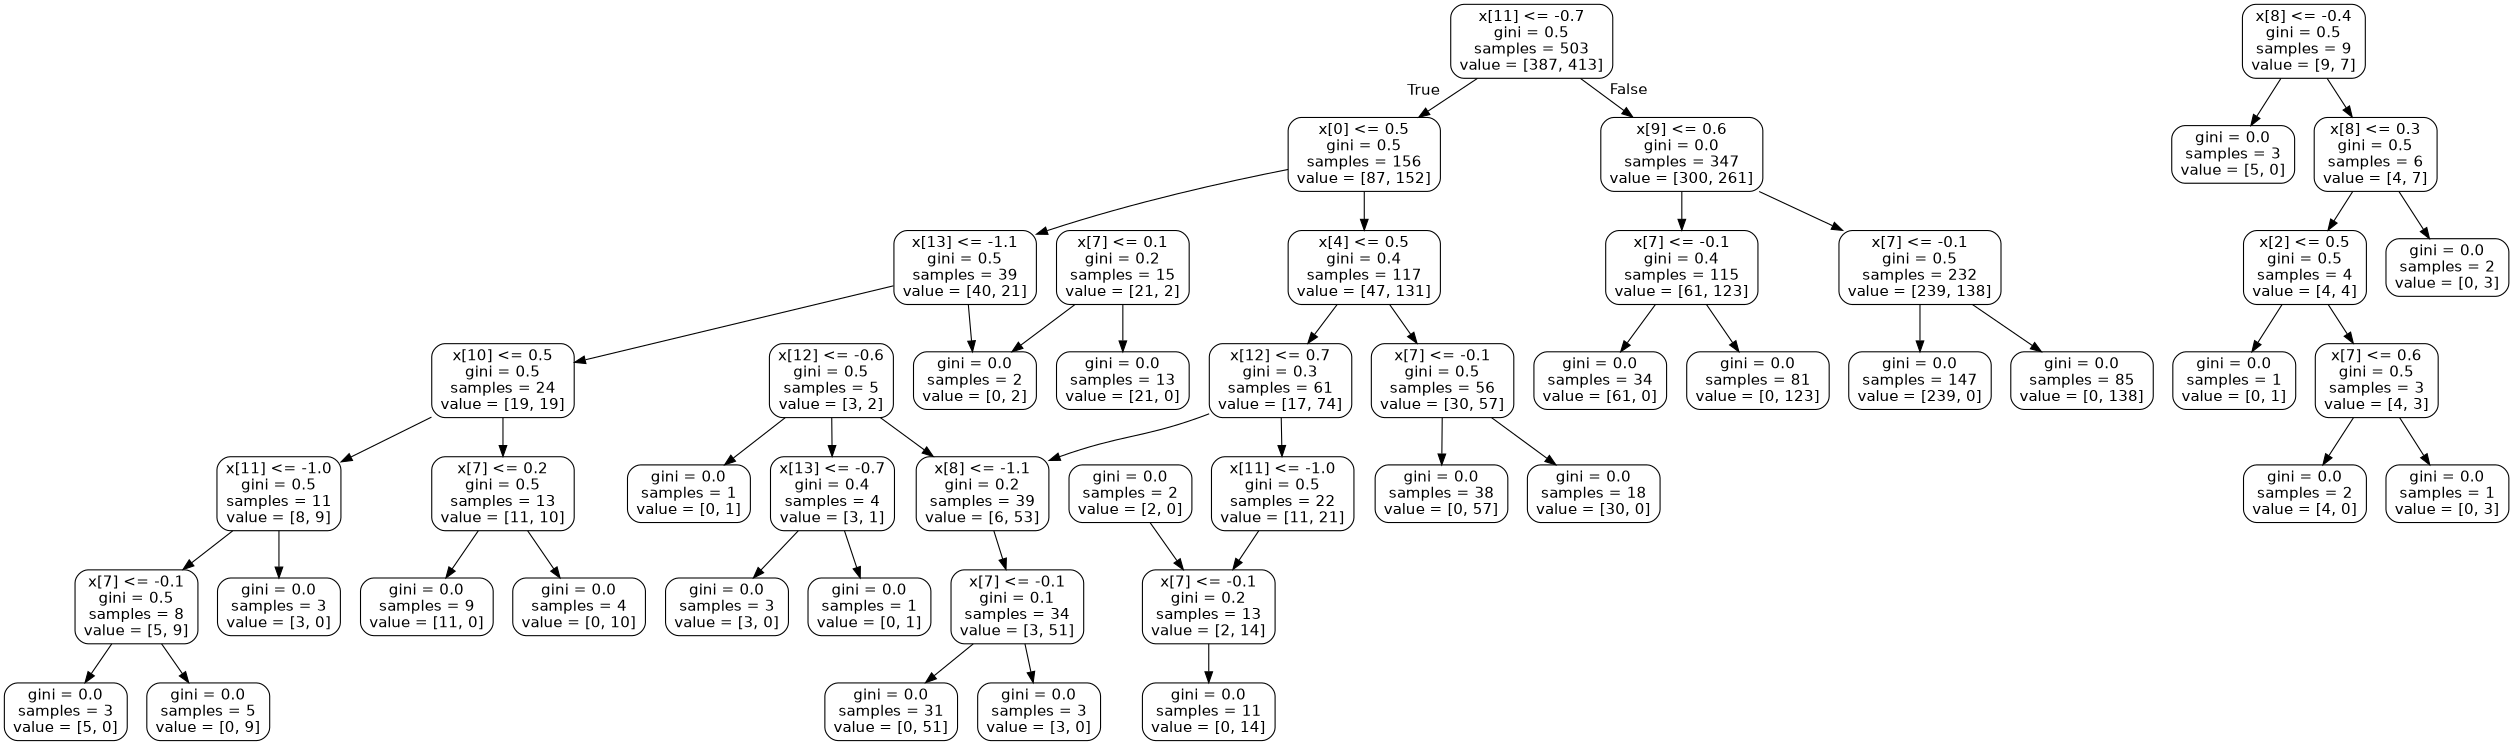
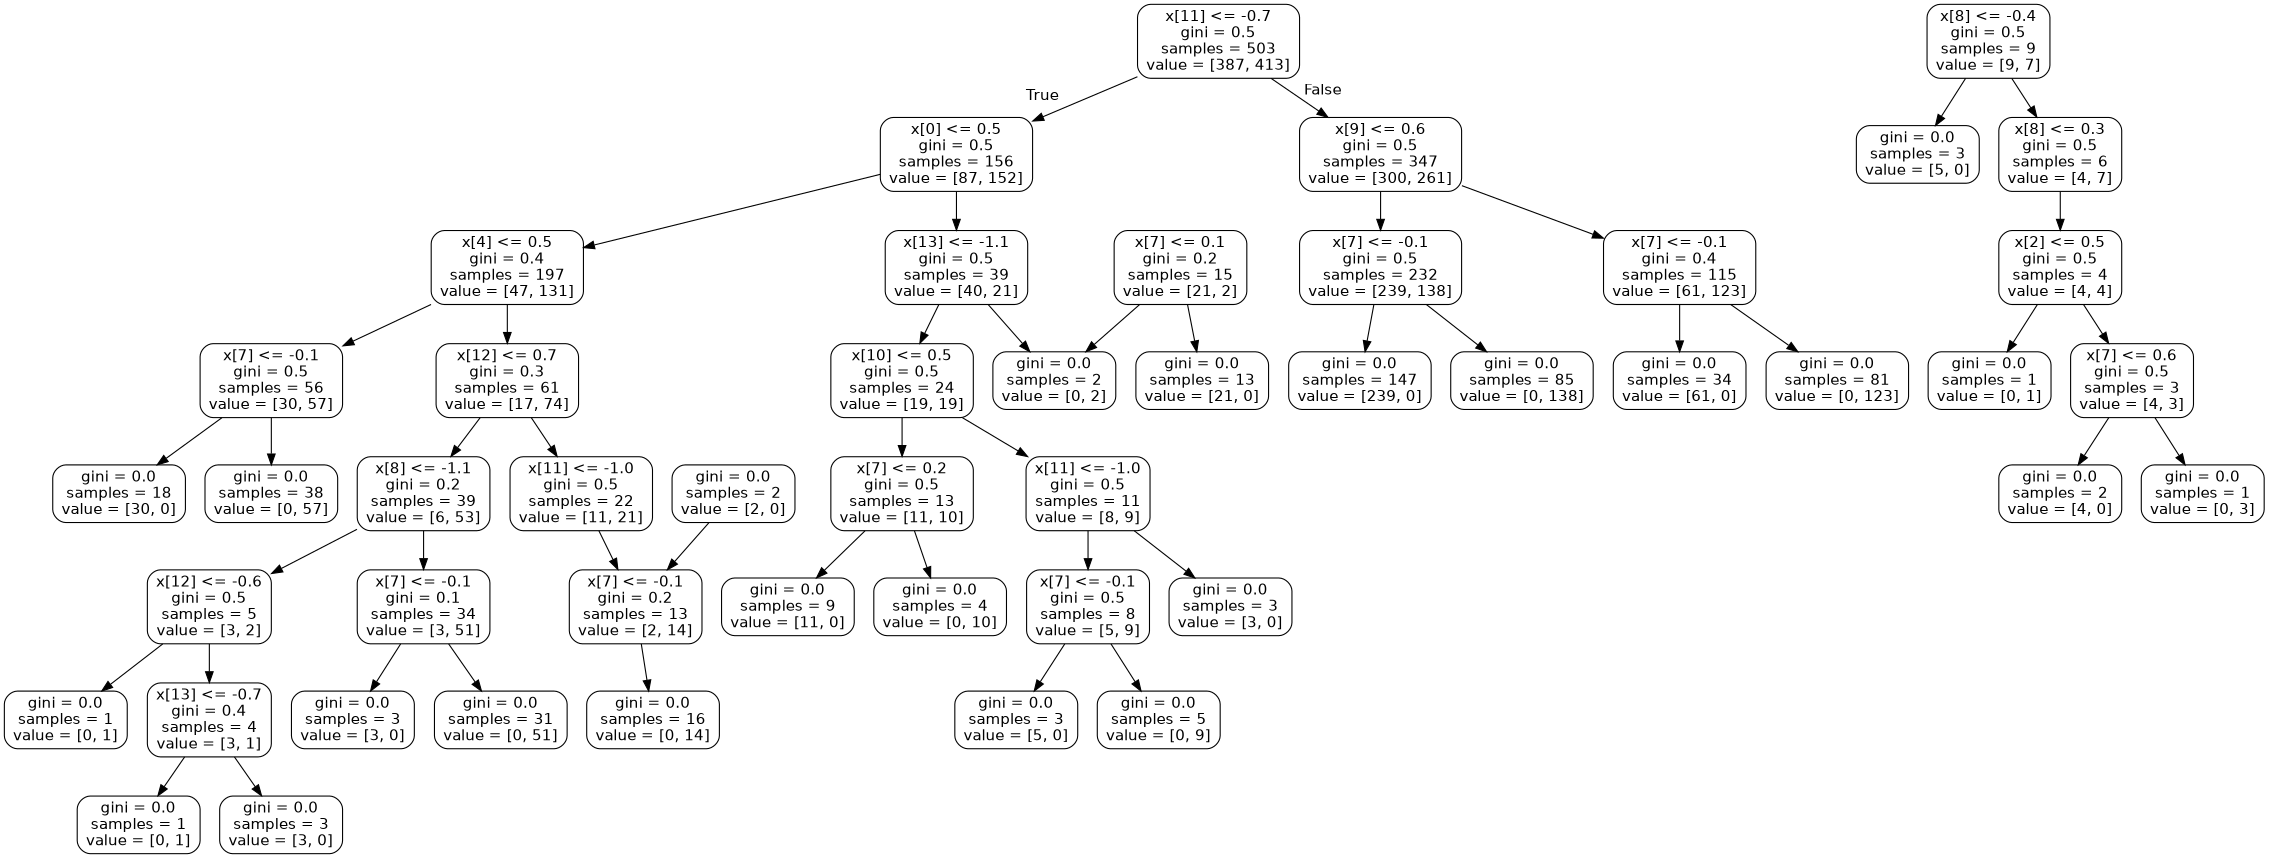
(1682, 154) -> (1381, 154)
(1364, 268) -> (507, 268)
(2447, 268) -> none
(902, 434) -> (319, 549)
(1209, 712) -> (653, 720)
